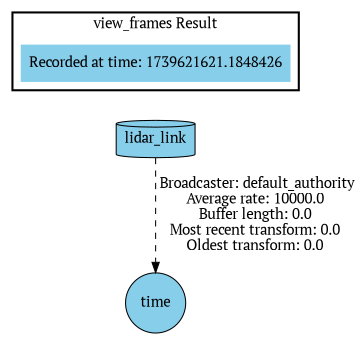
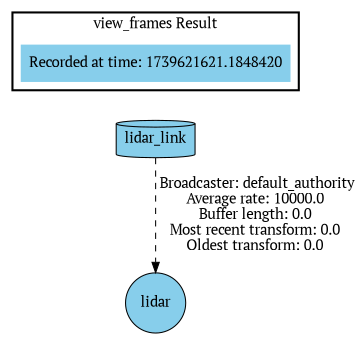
(156, 63) -> (156, 63)
(156, 303) -> (156, 303)
